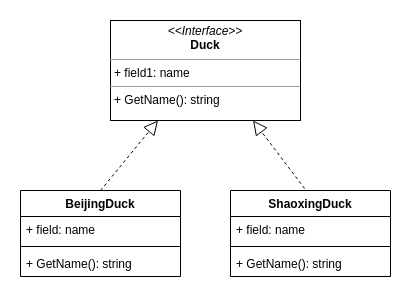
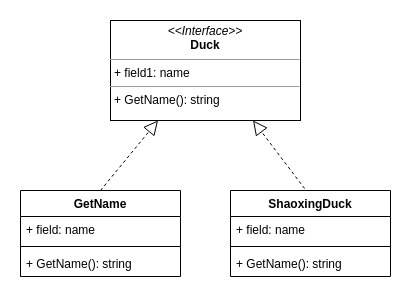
(100, 204) -> (100, 204)
